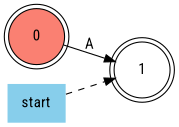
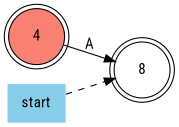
(37, 37) -> (37, 37)
(142, 70) -> (142, 70)
